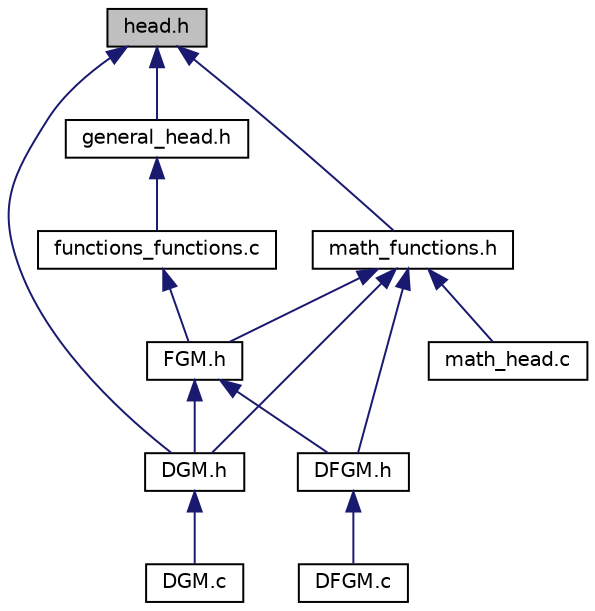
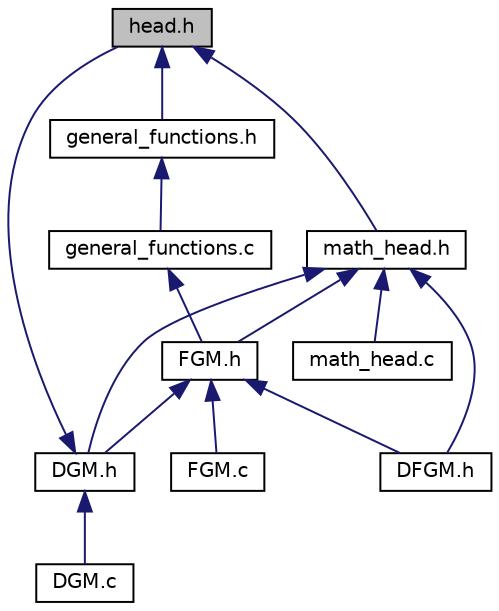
(157, 139) -> (162, 139)
(157, 250) -> (160, 250)
(413, 250) -> (386, 250)
(19, 265) -> (9, 223)
none -> (218, 472)
(353, 583) -> none
